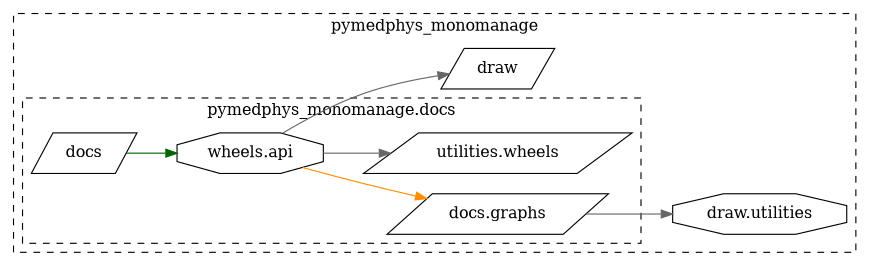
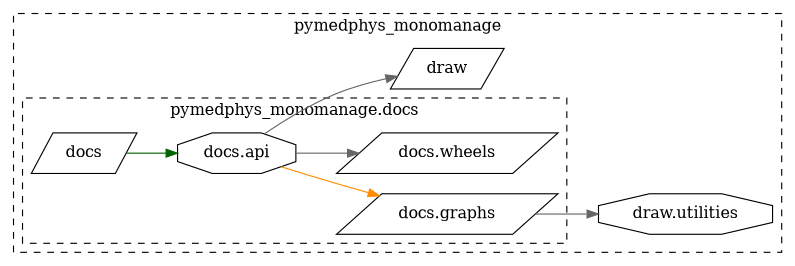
(250, 153) -> (237, 153)
(498, 153) -> (447, 153)
